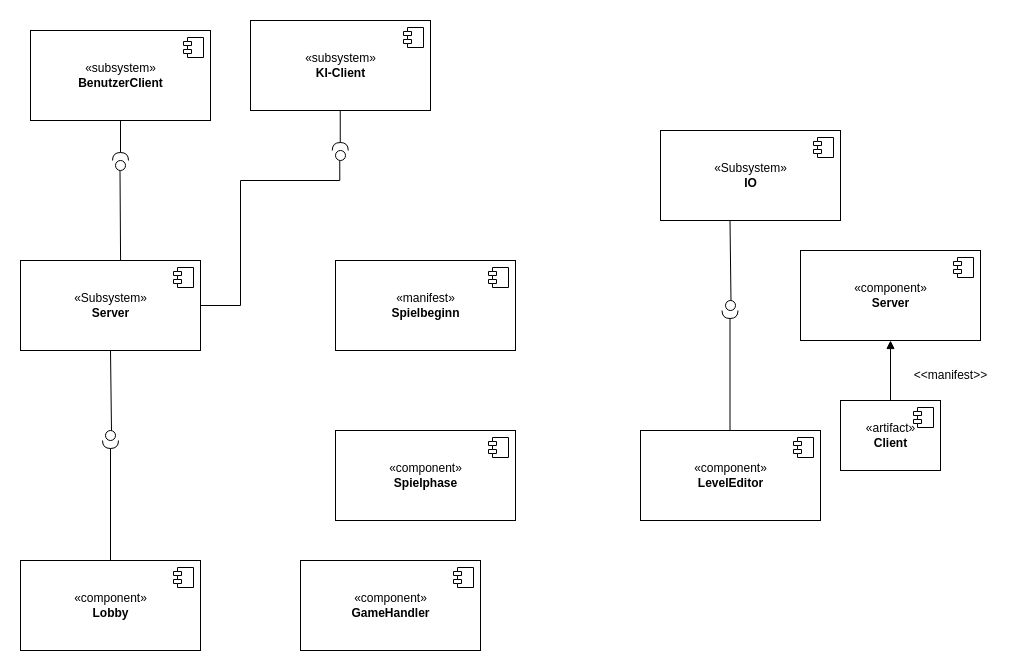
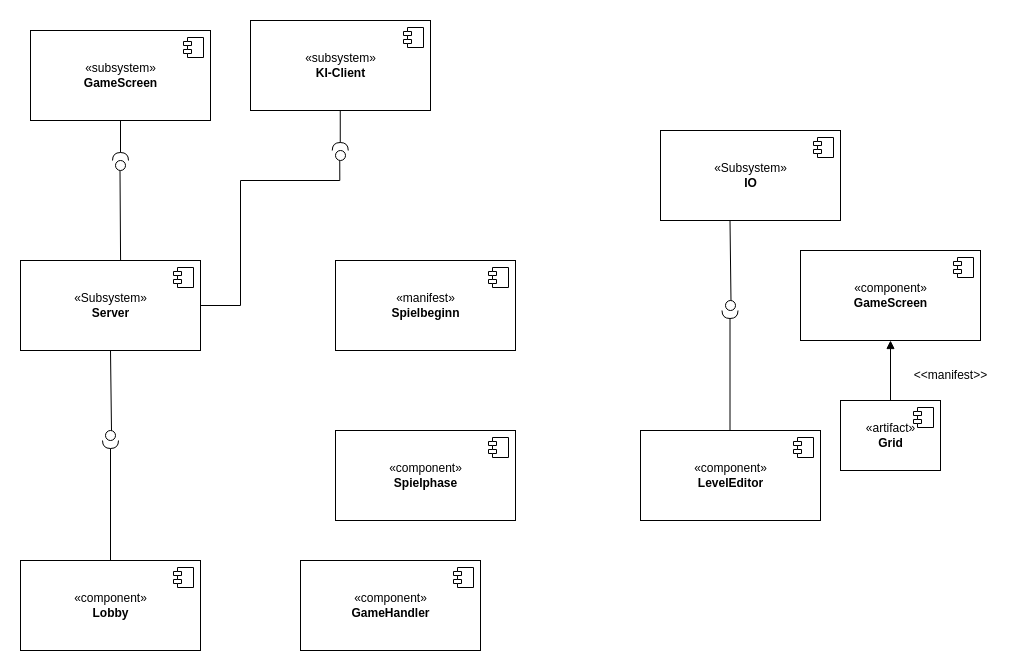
(121, 76) -> (121, 76)
(891, 296) -> (891, 296)
(891, 436) -> (891, 436)
